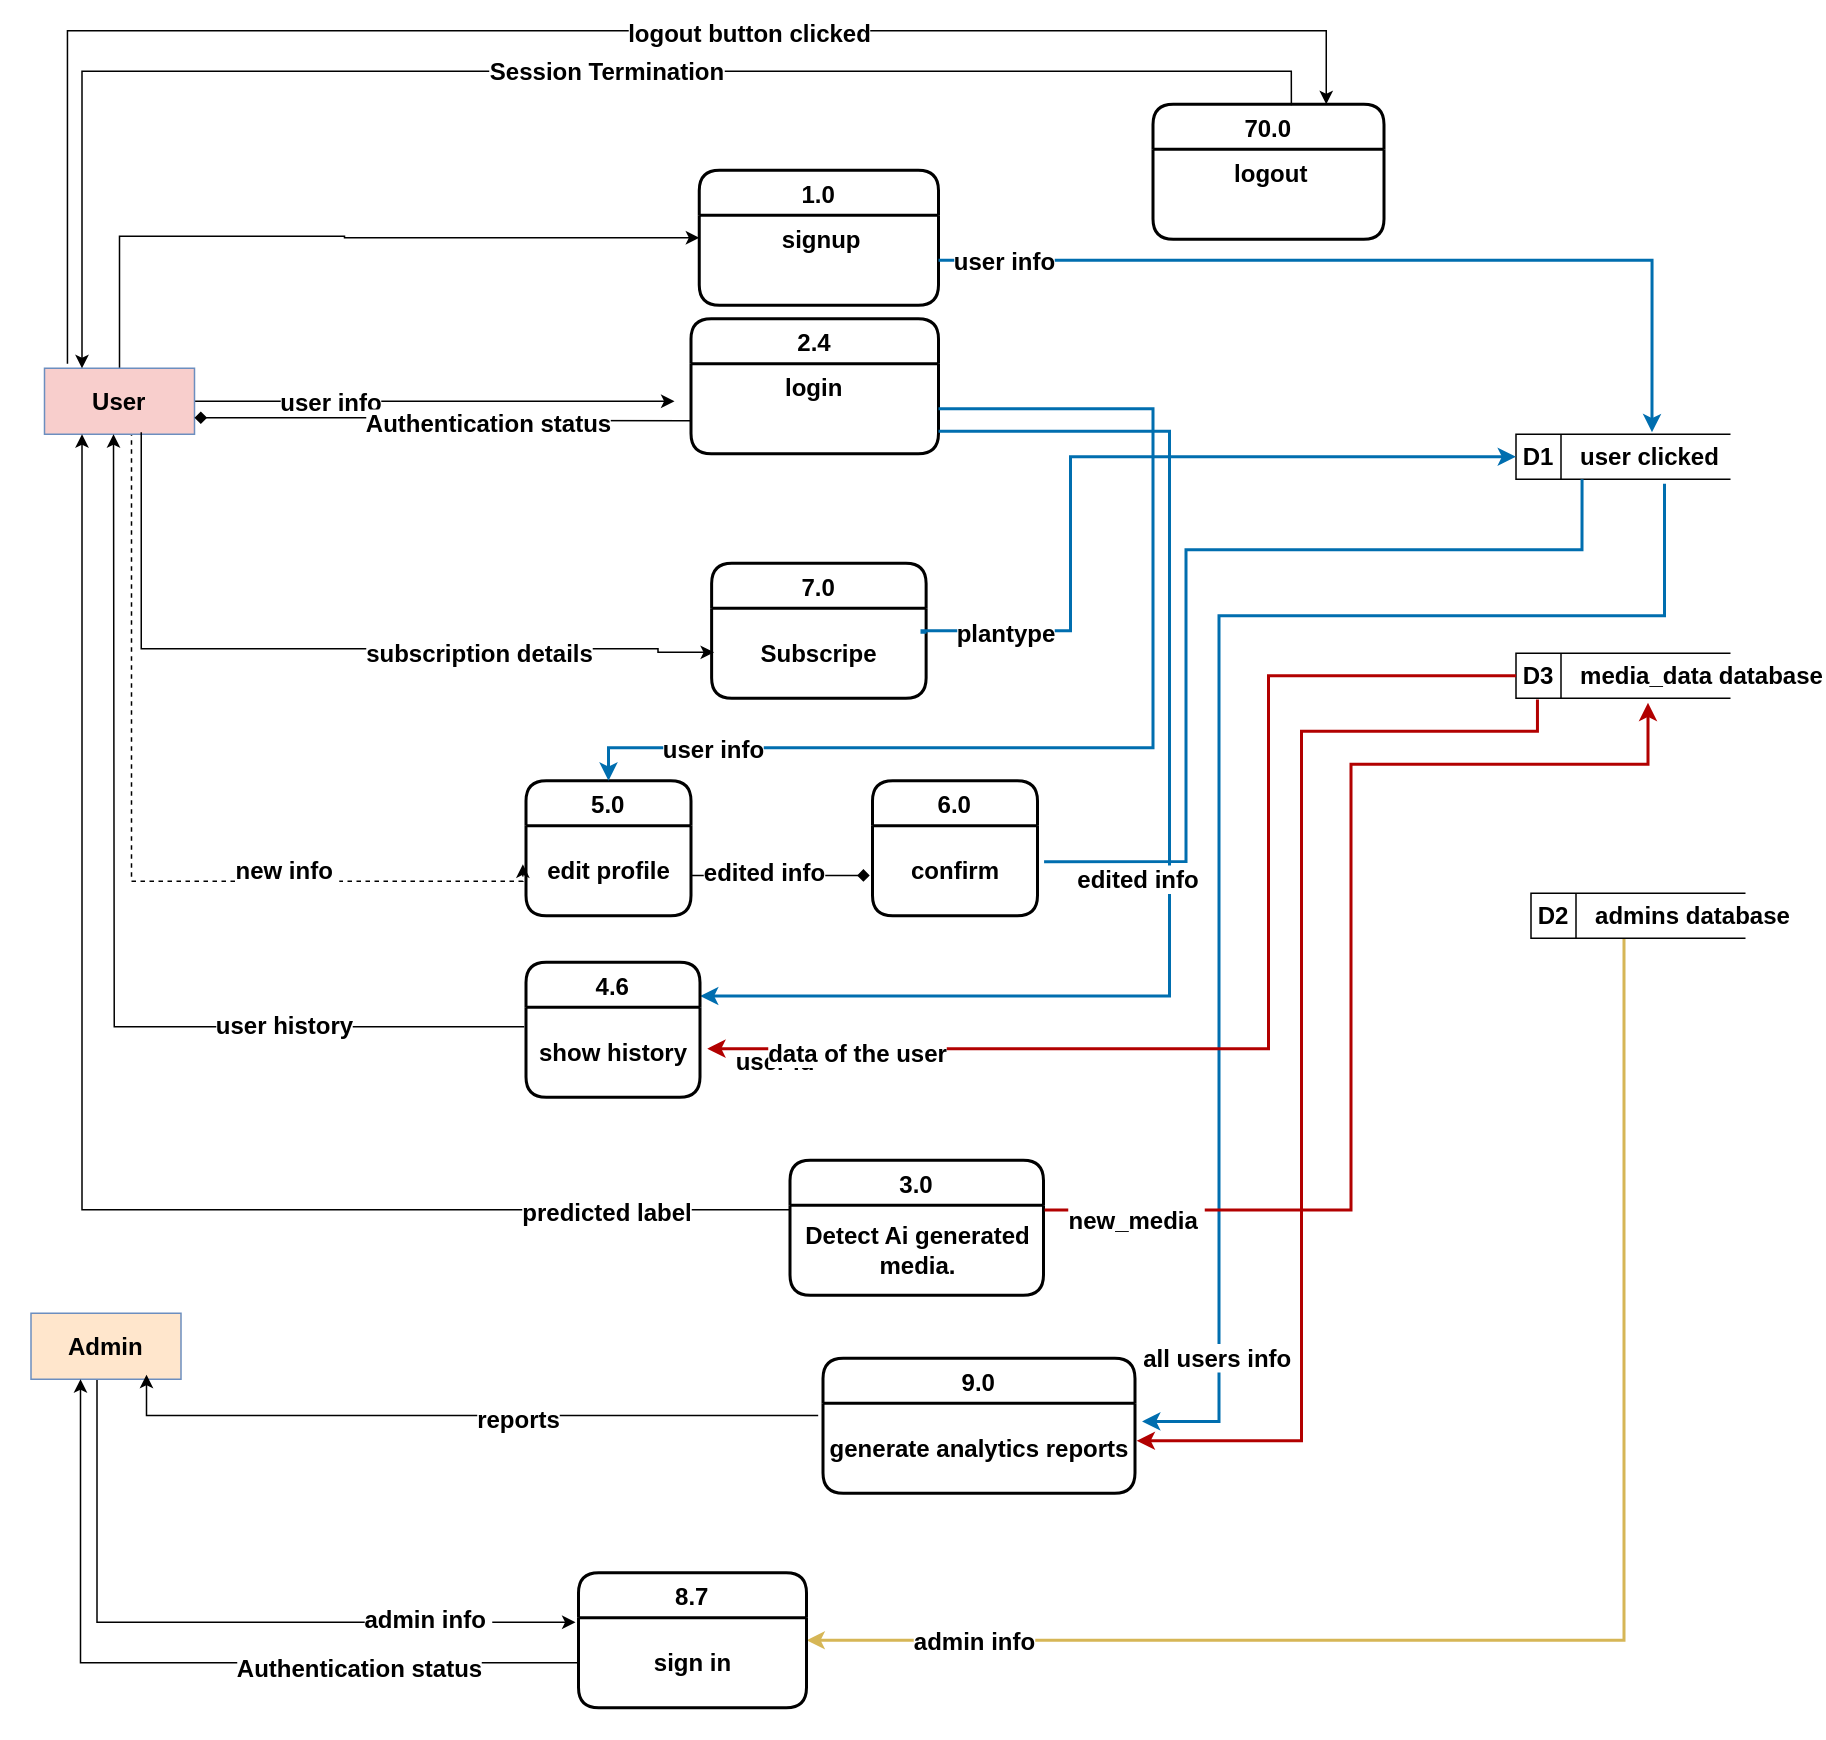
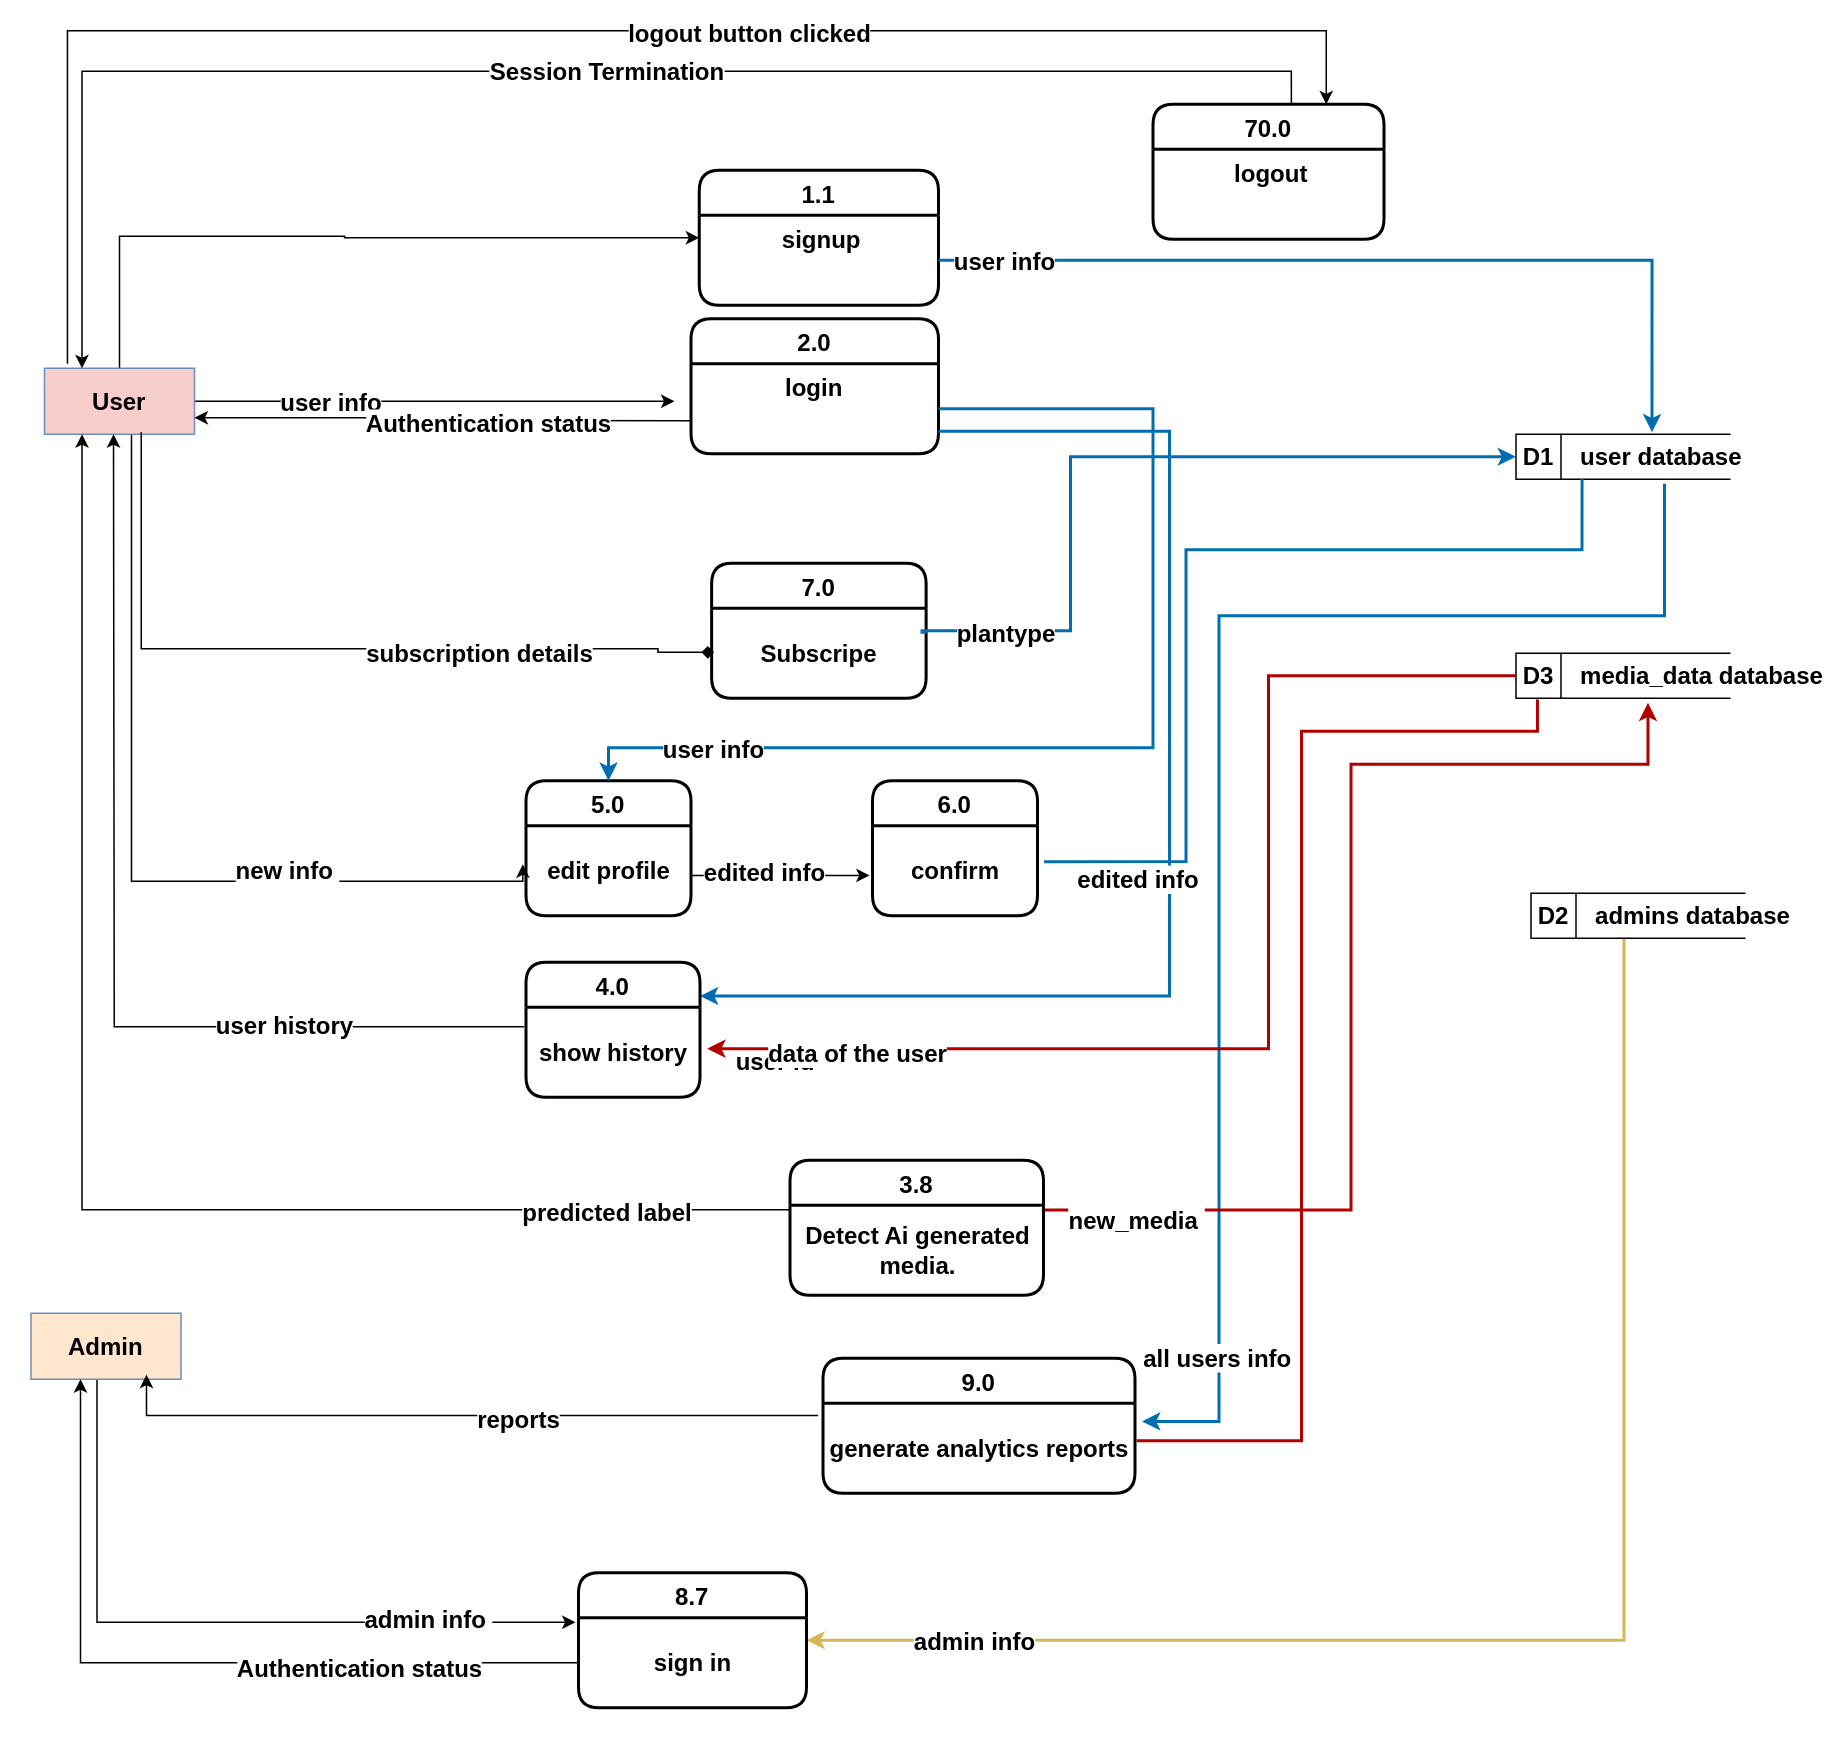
(818, 195) -> (818, 195)
(814, 343) -> (814, 343)
(207, 418) -> (206, 418)
(1629, 457) -> (1642, 457)
(702, 652) -> (701, 652)
(131, 709) -> (131, 709)
(857, 875) -> (858, 875)
(612, 987) -> (612, 987)
(916, 1185) -> (916, 1185)
(1151, 1441) -> (1145, 1441)
